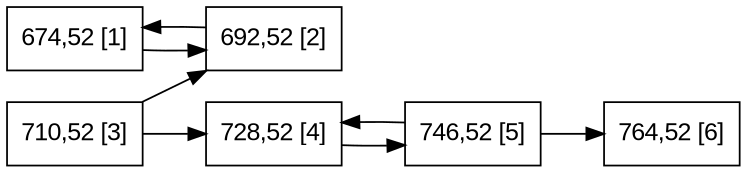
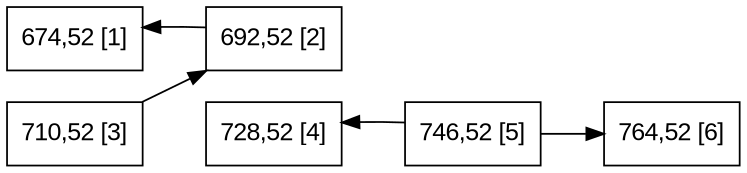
(165, 51) -> none
(165, 134) -> none
(364, 146) -> none
